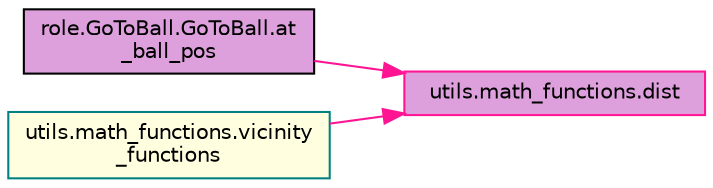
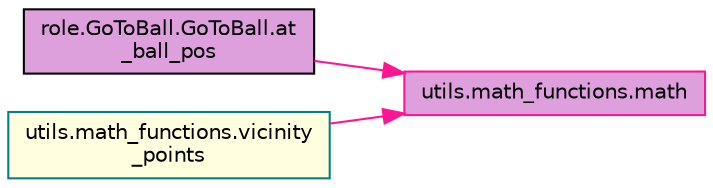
(555, 93) -> (555, 93)
(169, 145) -> (169, 145)
